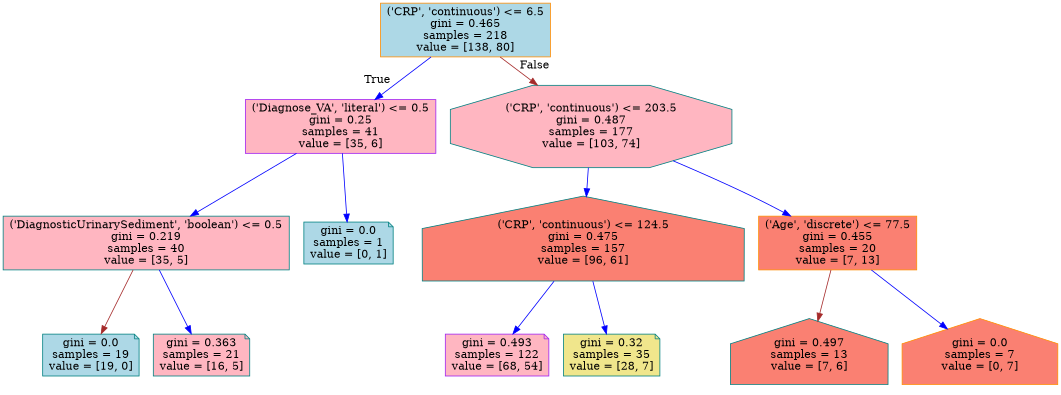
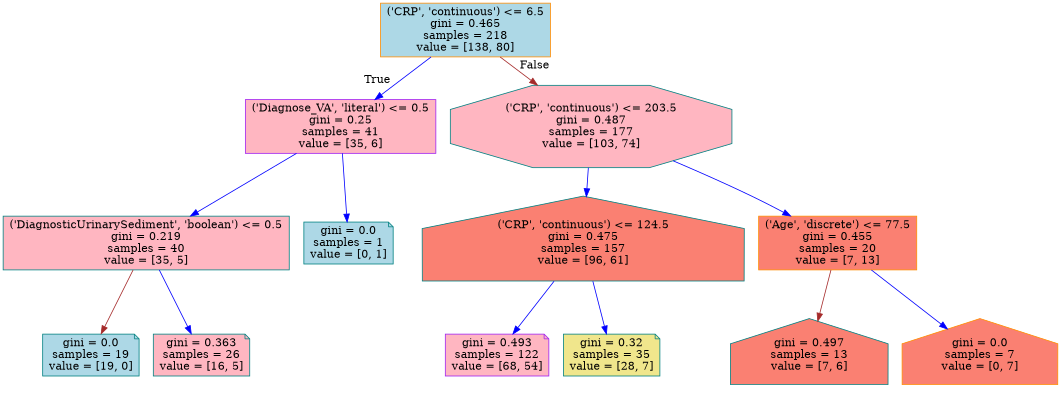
(202, 355) -> (202, 355)
